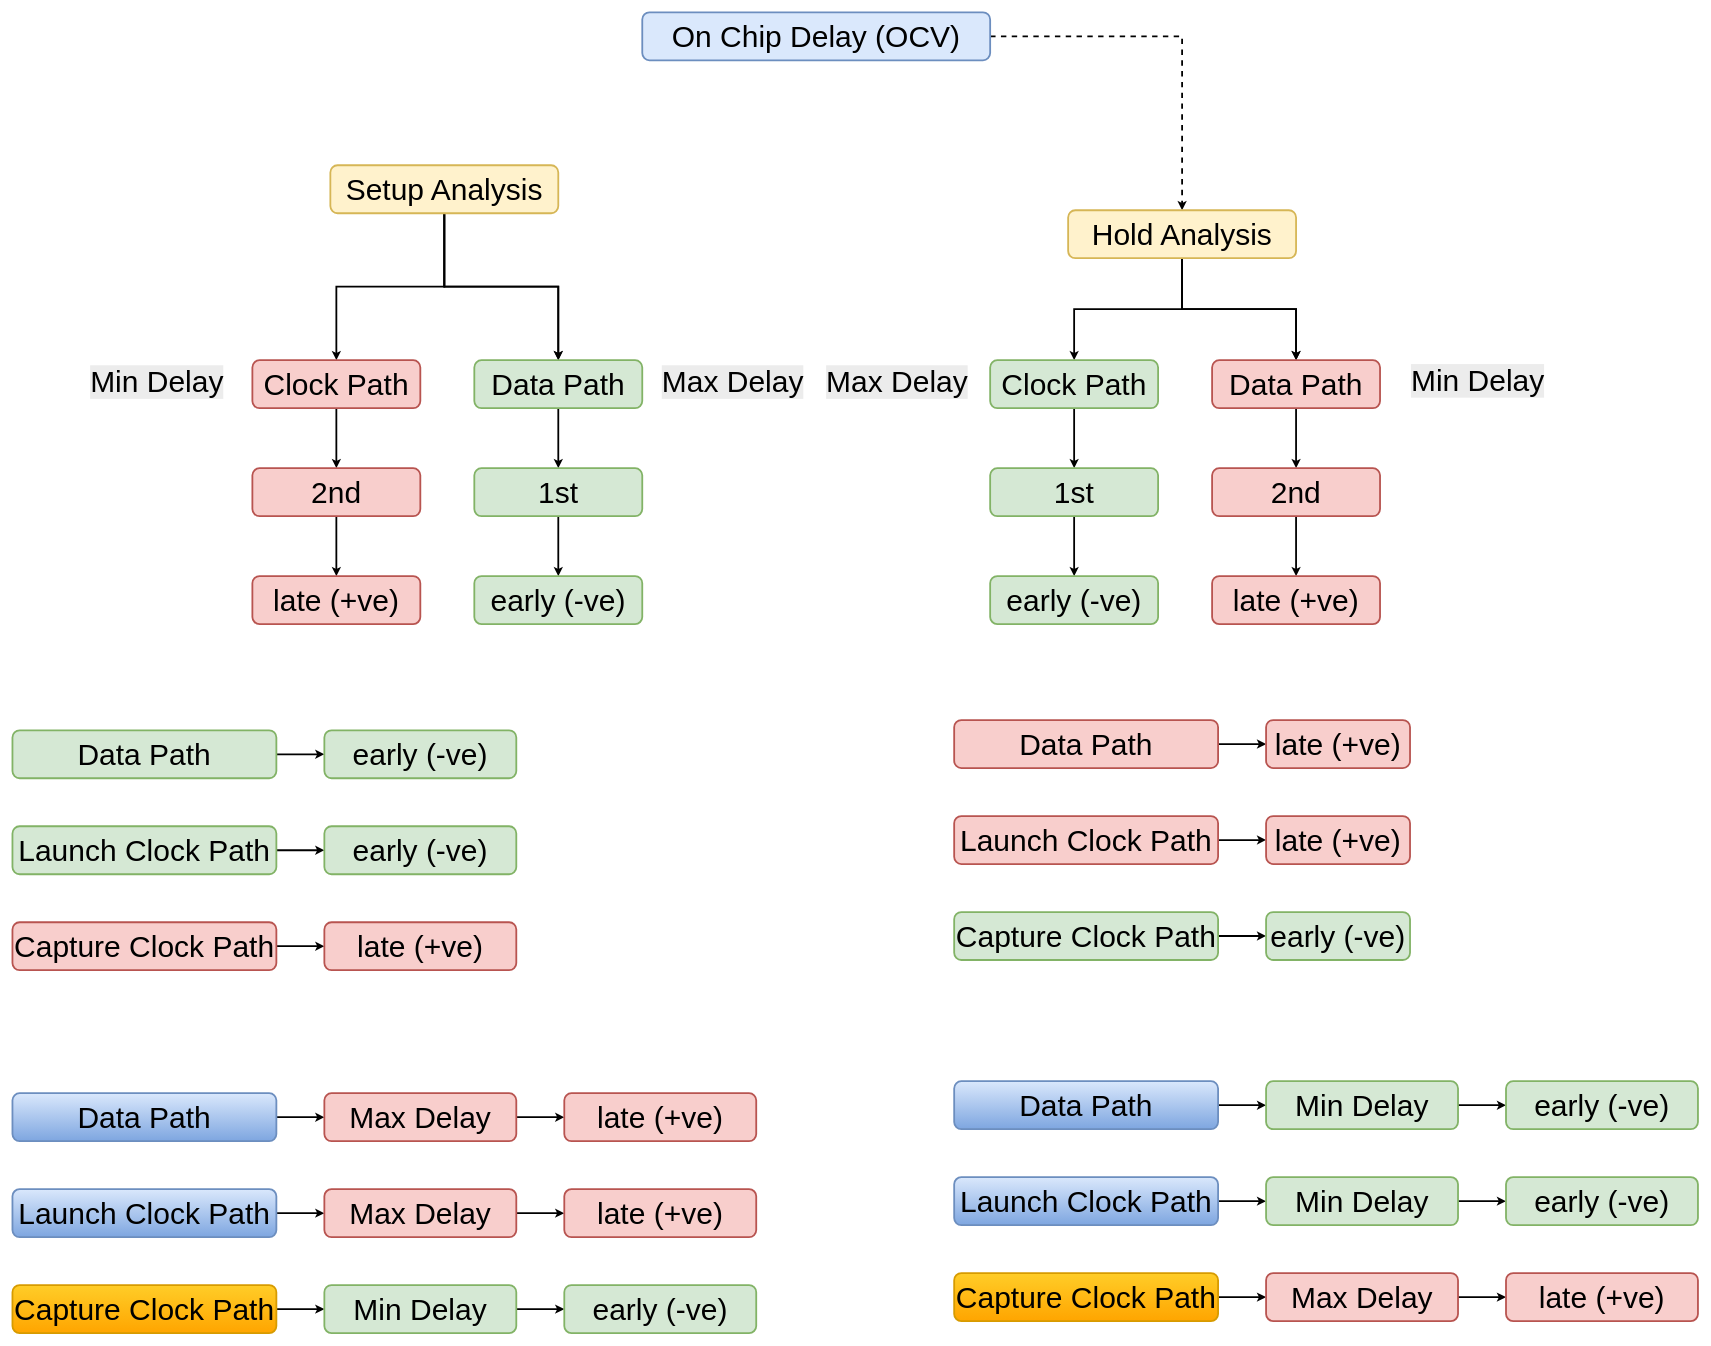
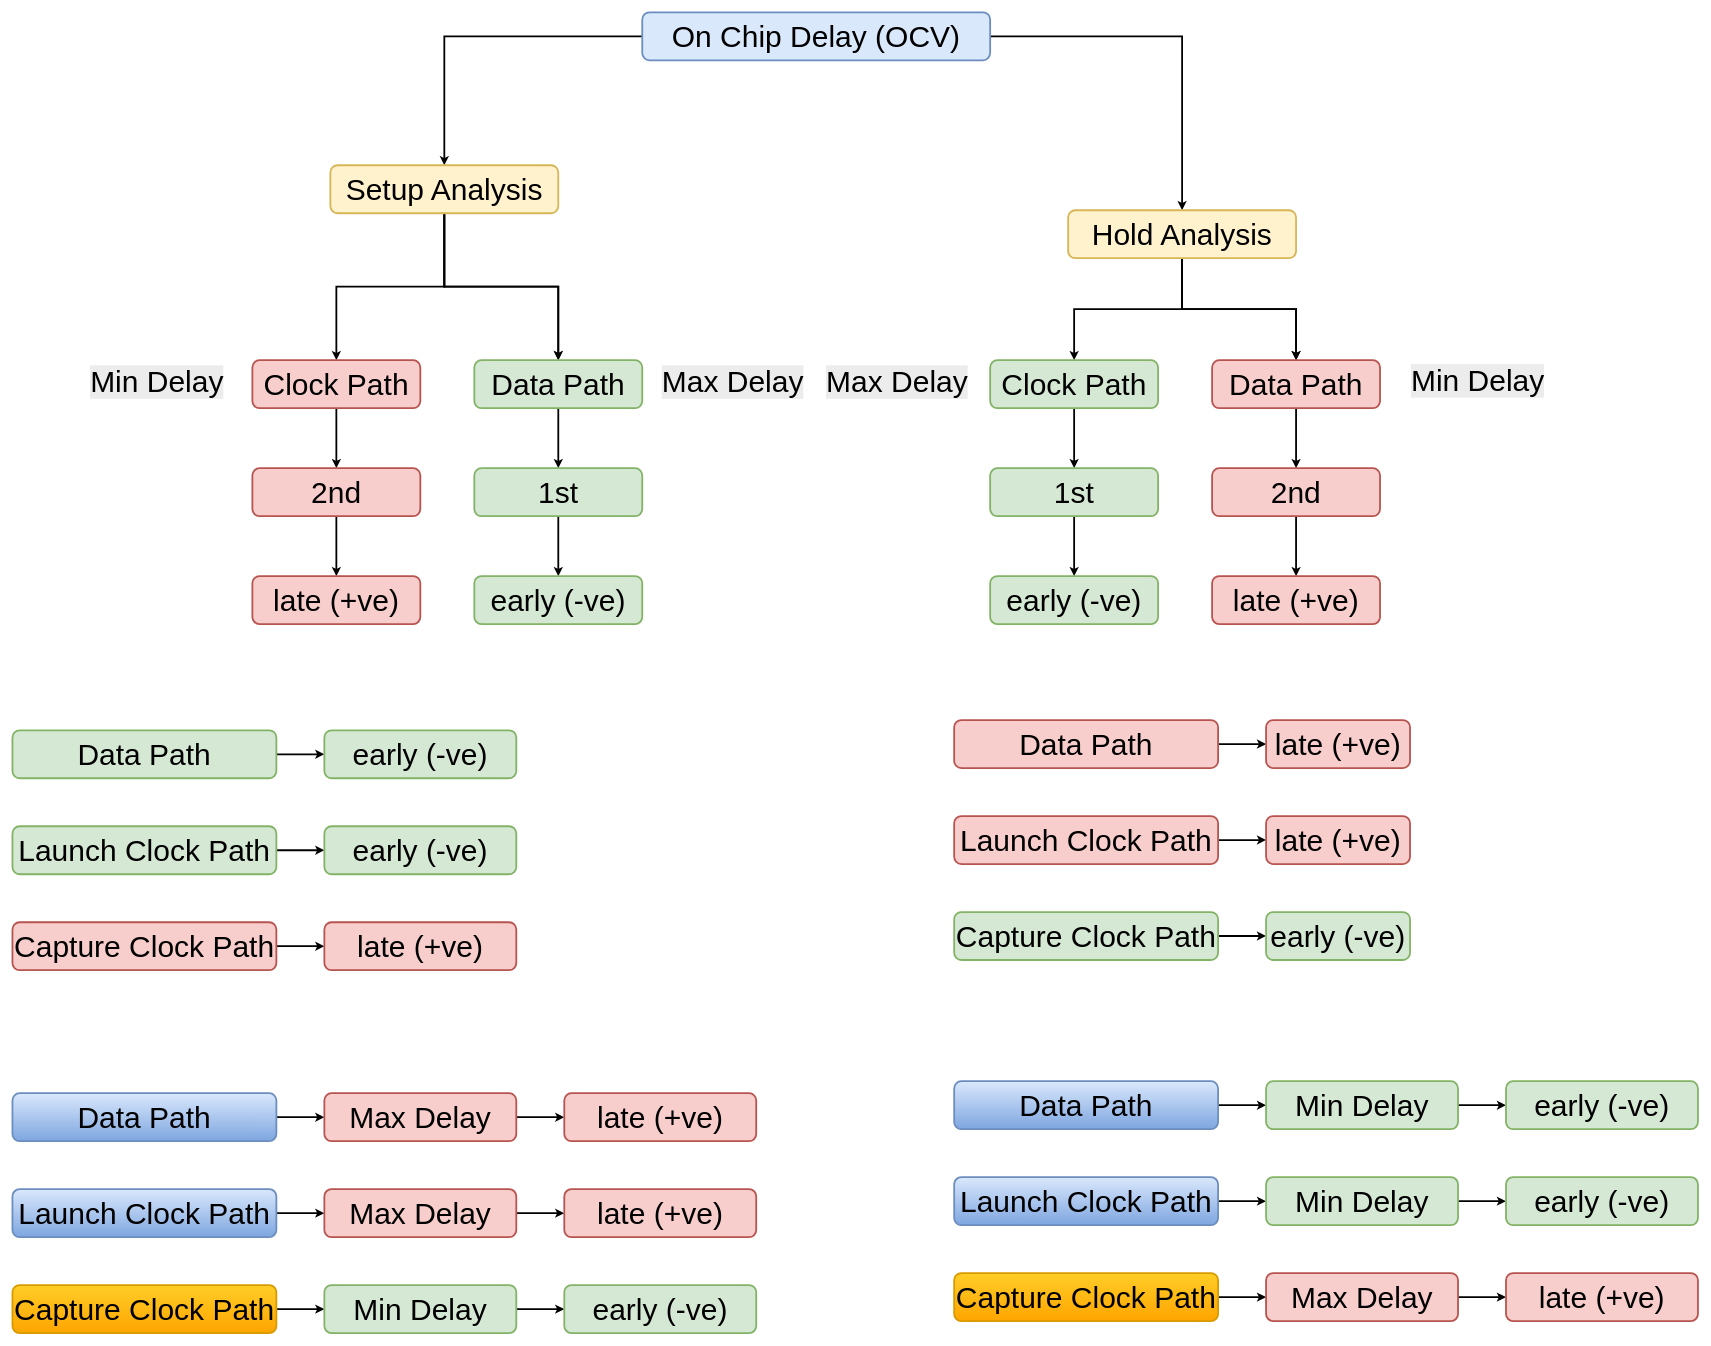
none -> (482, 36)
(1170, 36) -> (1170, 36)
